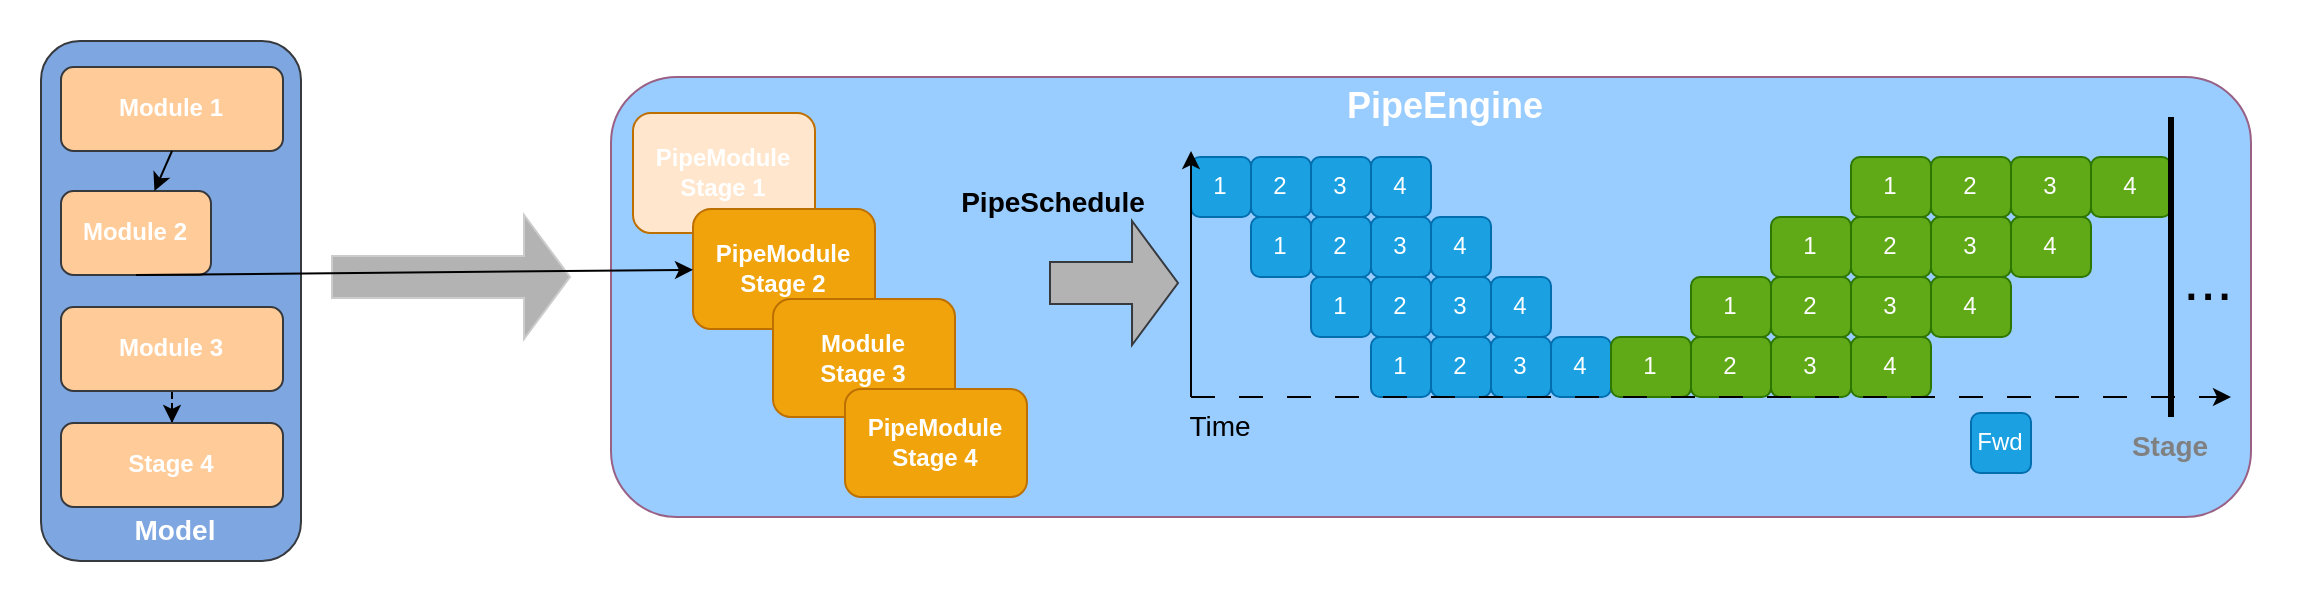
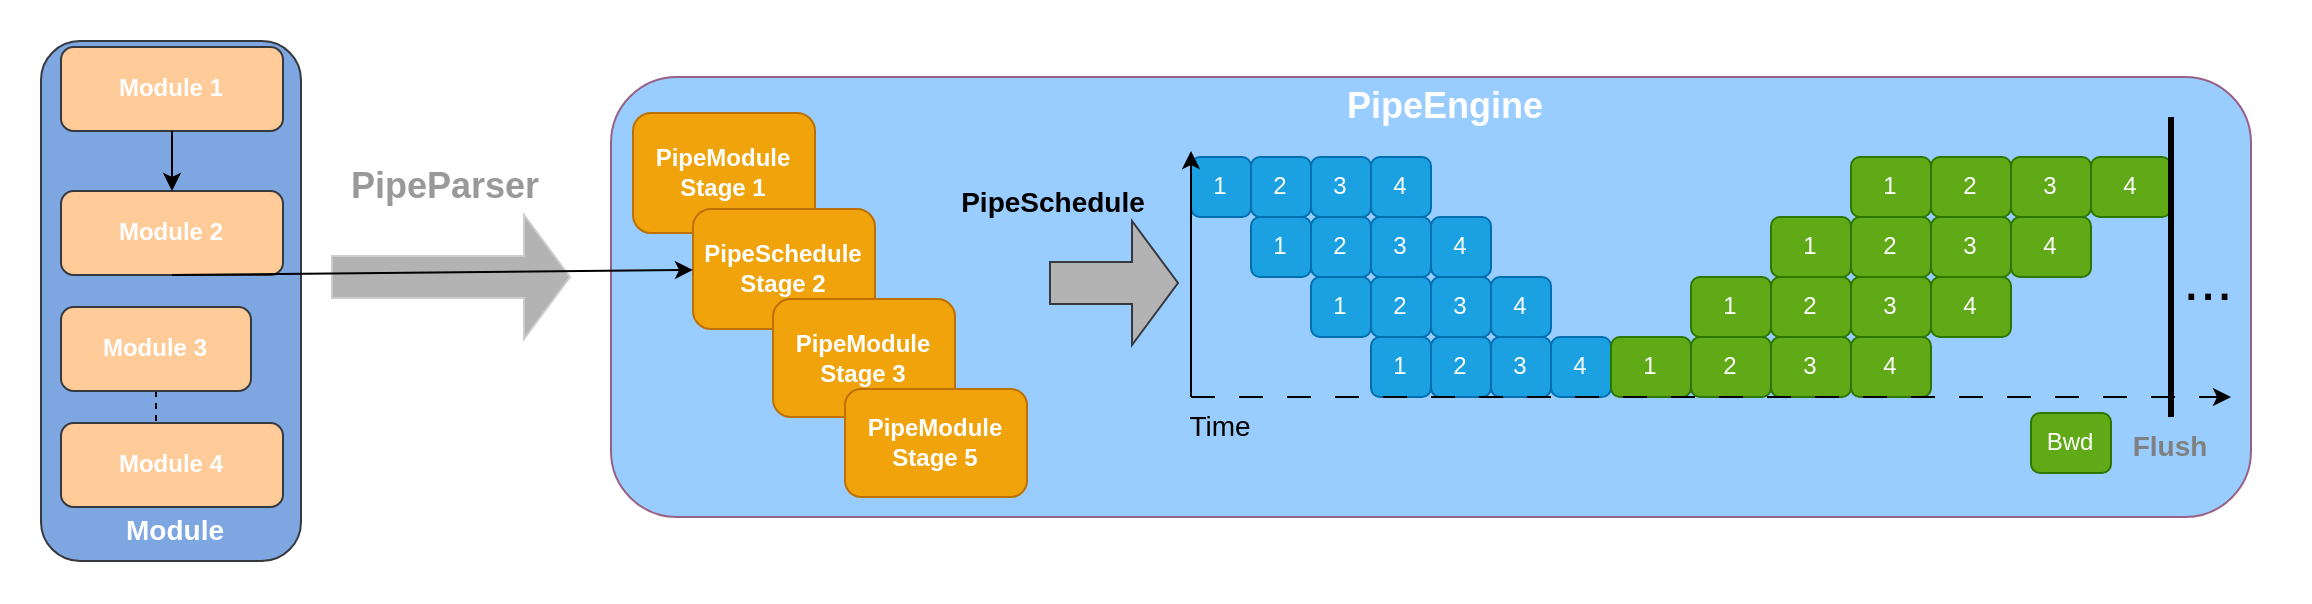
(172, 109) -> (172, 89)
(724, 173) -> (724, 173)
none -> (446, 187)
(136, 233) -> (172, 233)
(784, 269) -> (784, 269)
(172, 349) -> (156, 349)
(864, 359) -> (864, 359)
(936, 443) -> (936, 443)
(2001, 443) -> none
none -> (2071, 443)
(2171, 447) -> (2171, 447)
(172, 465) -> (172, 465)
(176, 531) -> (176, 531)
